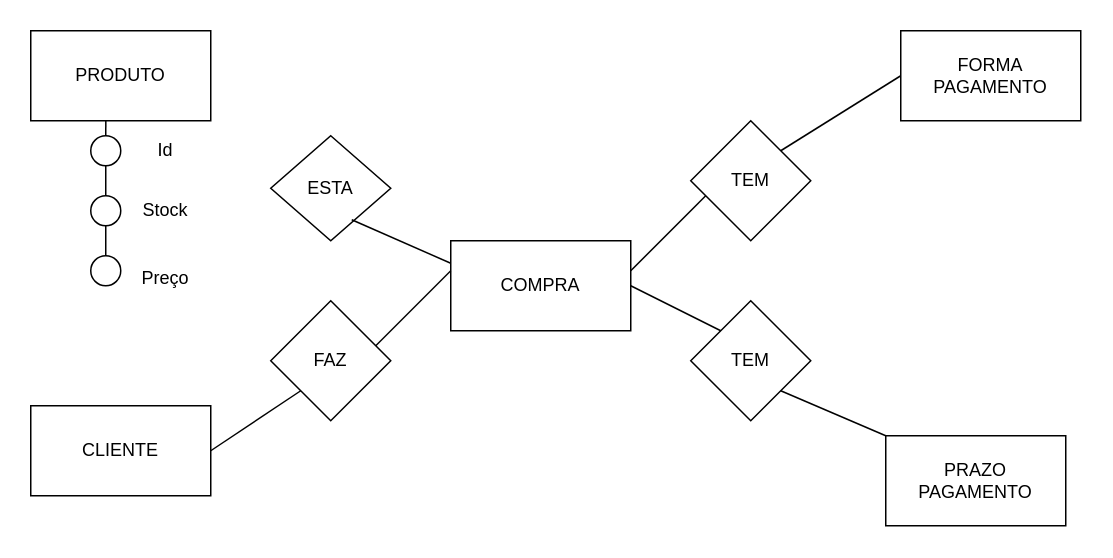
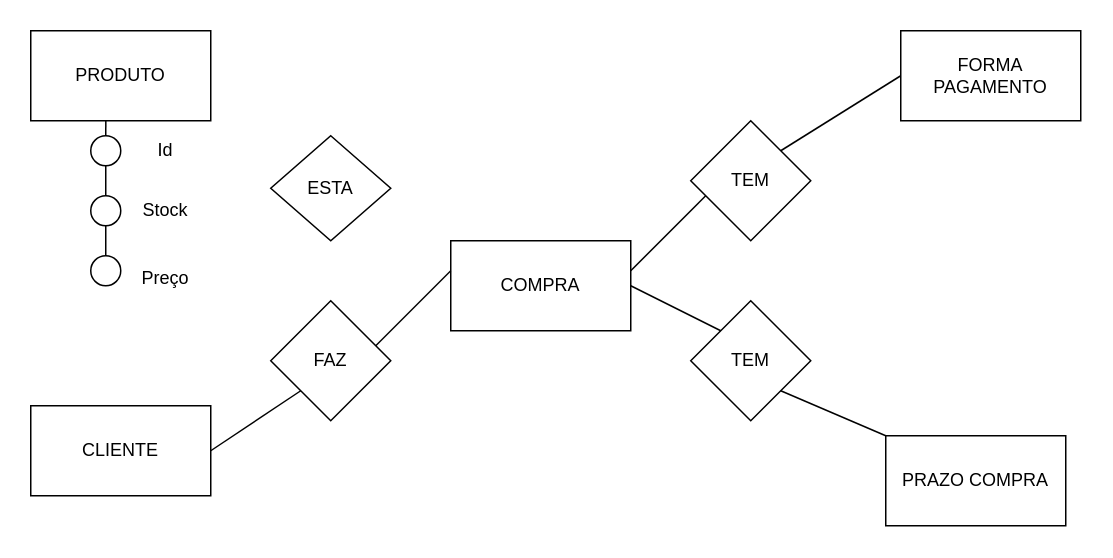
(401, 242) -> none
(976, 481) -> (976, 481)
